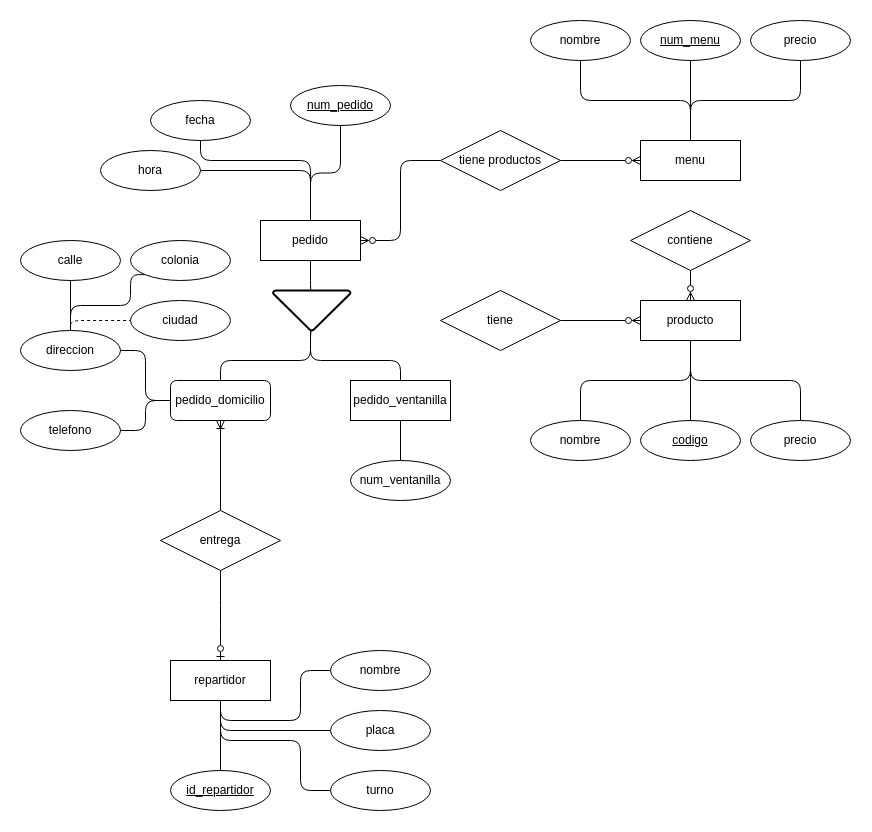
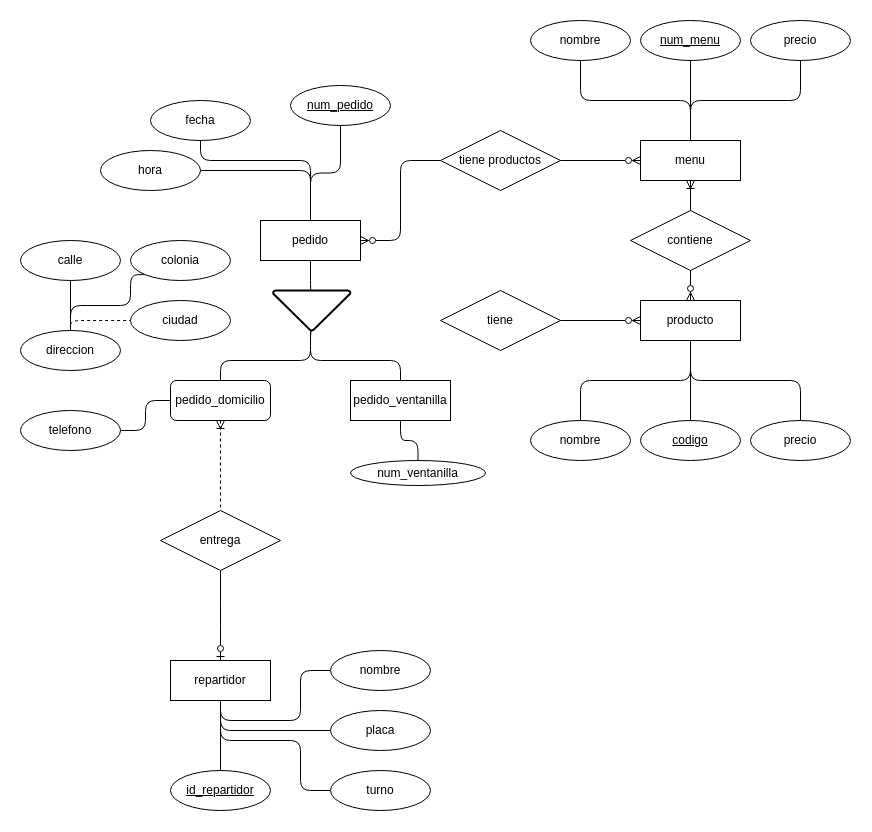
none -> (691, 196)
(146, 366) -> none
(221, 466) -> (221, 466)
(401, 481) -> (418, 473)
